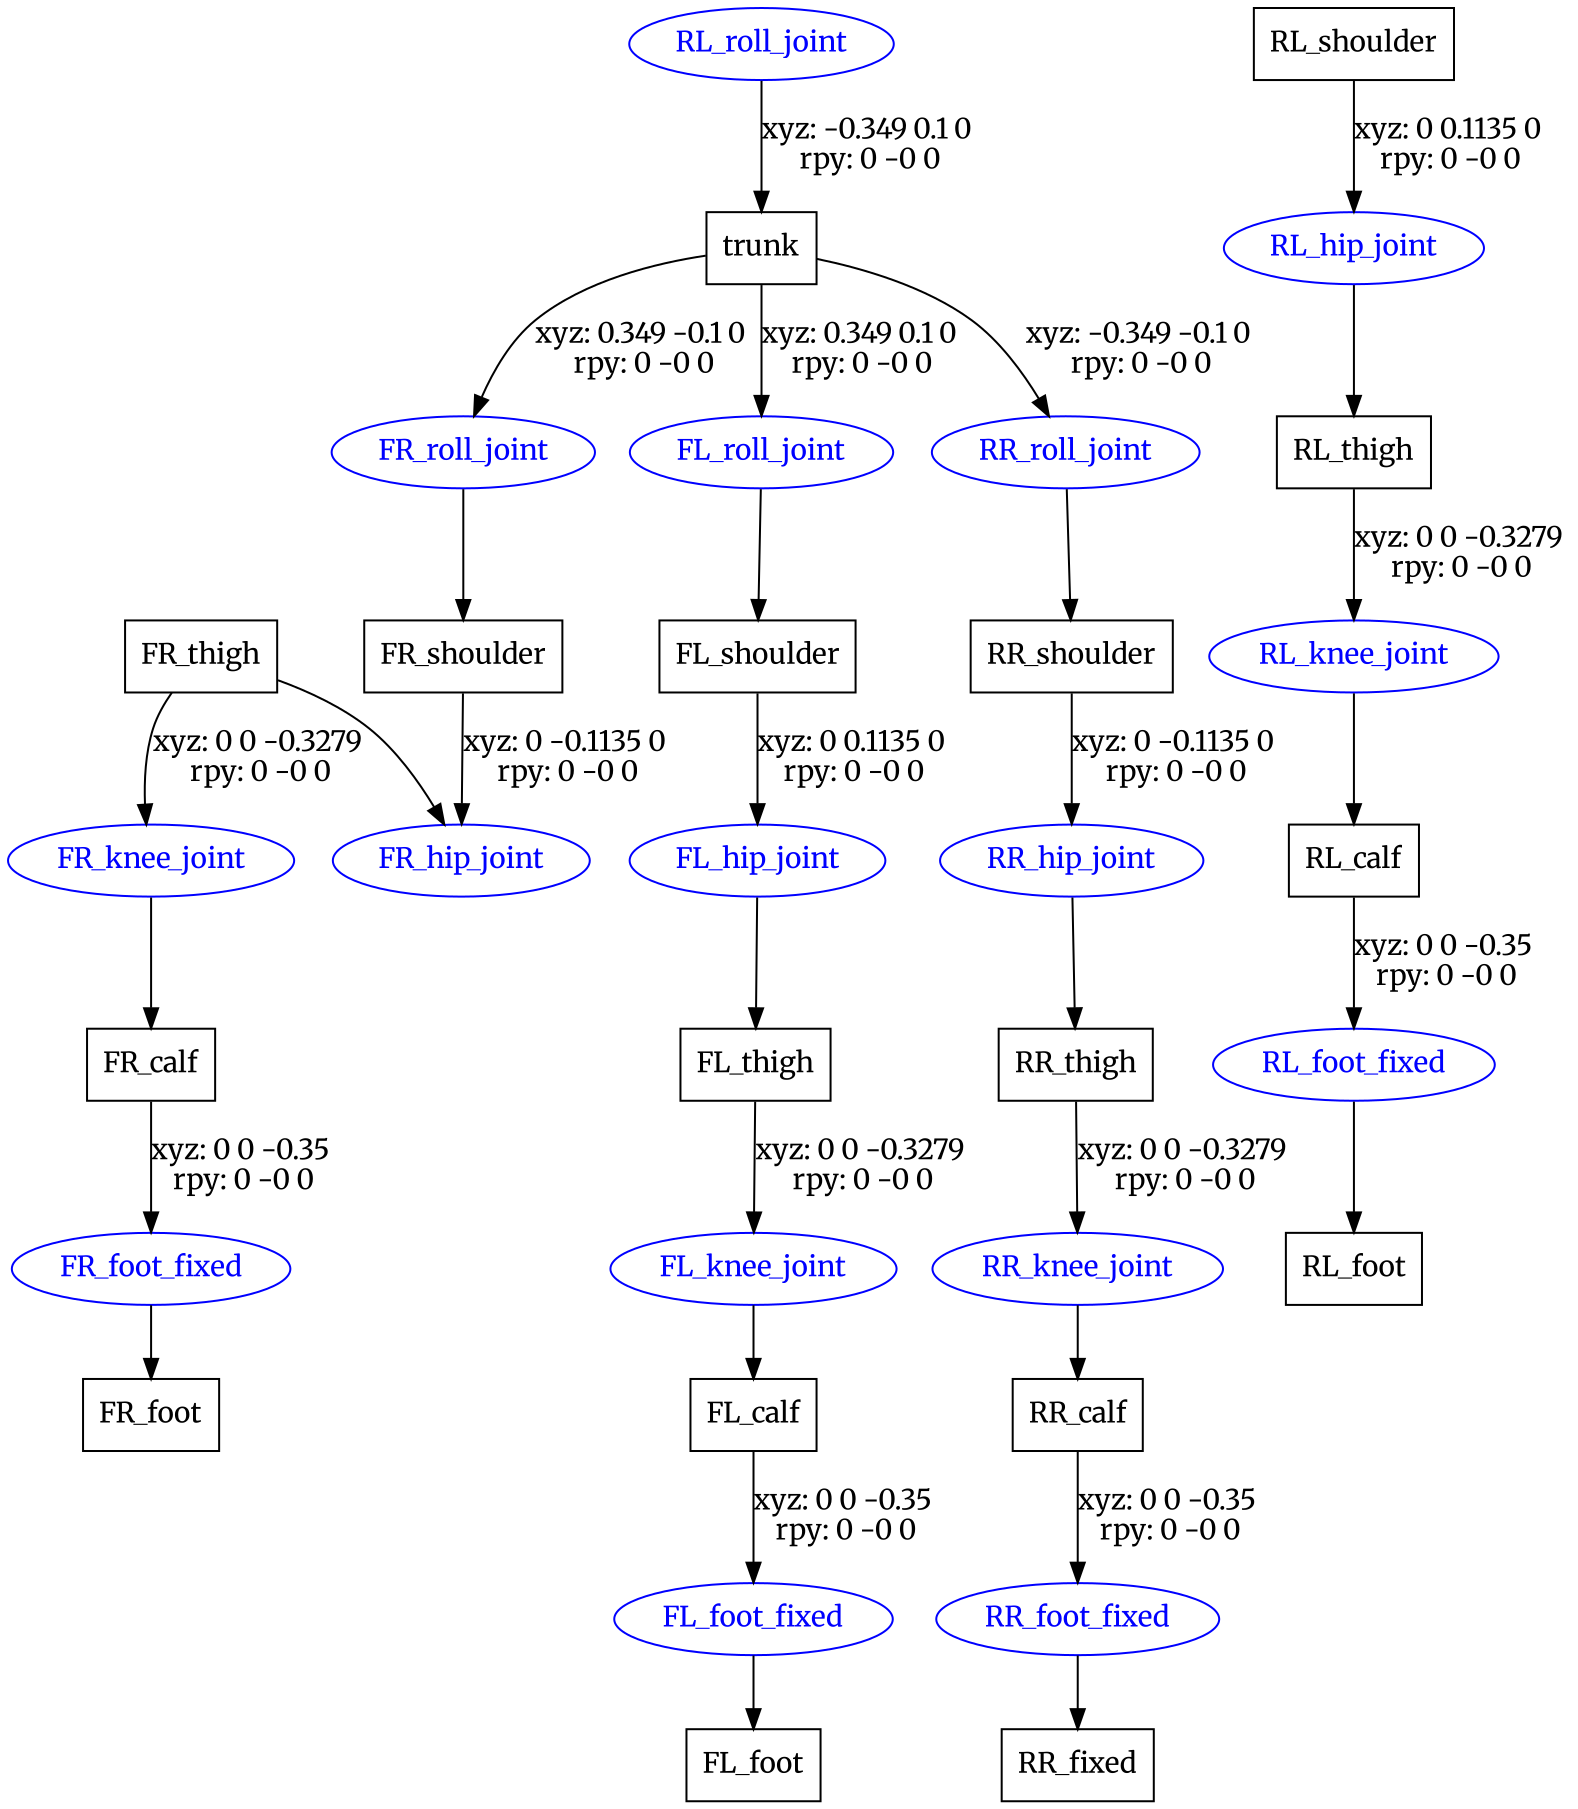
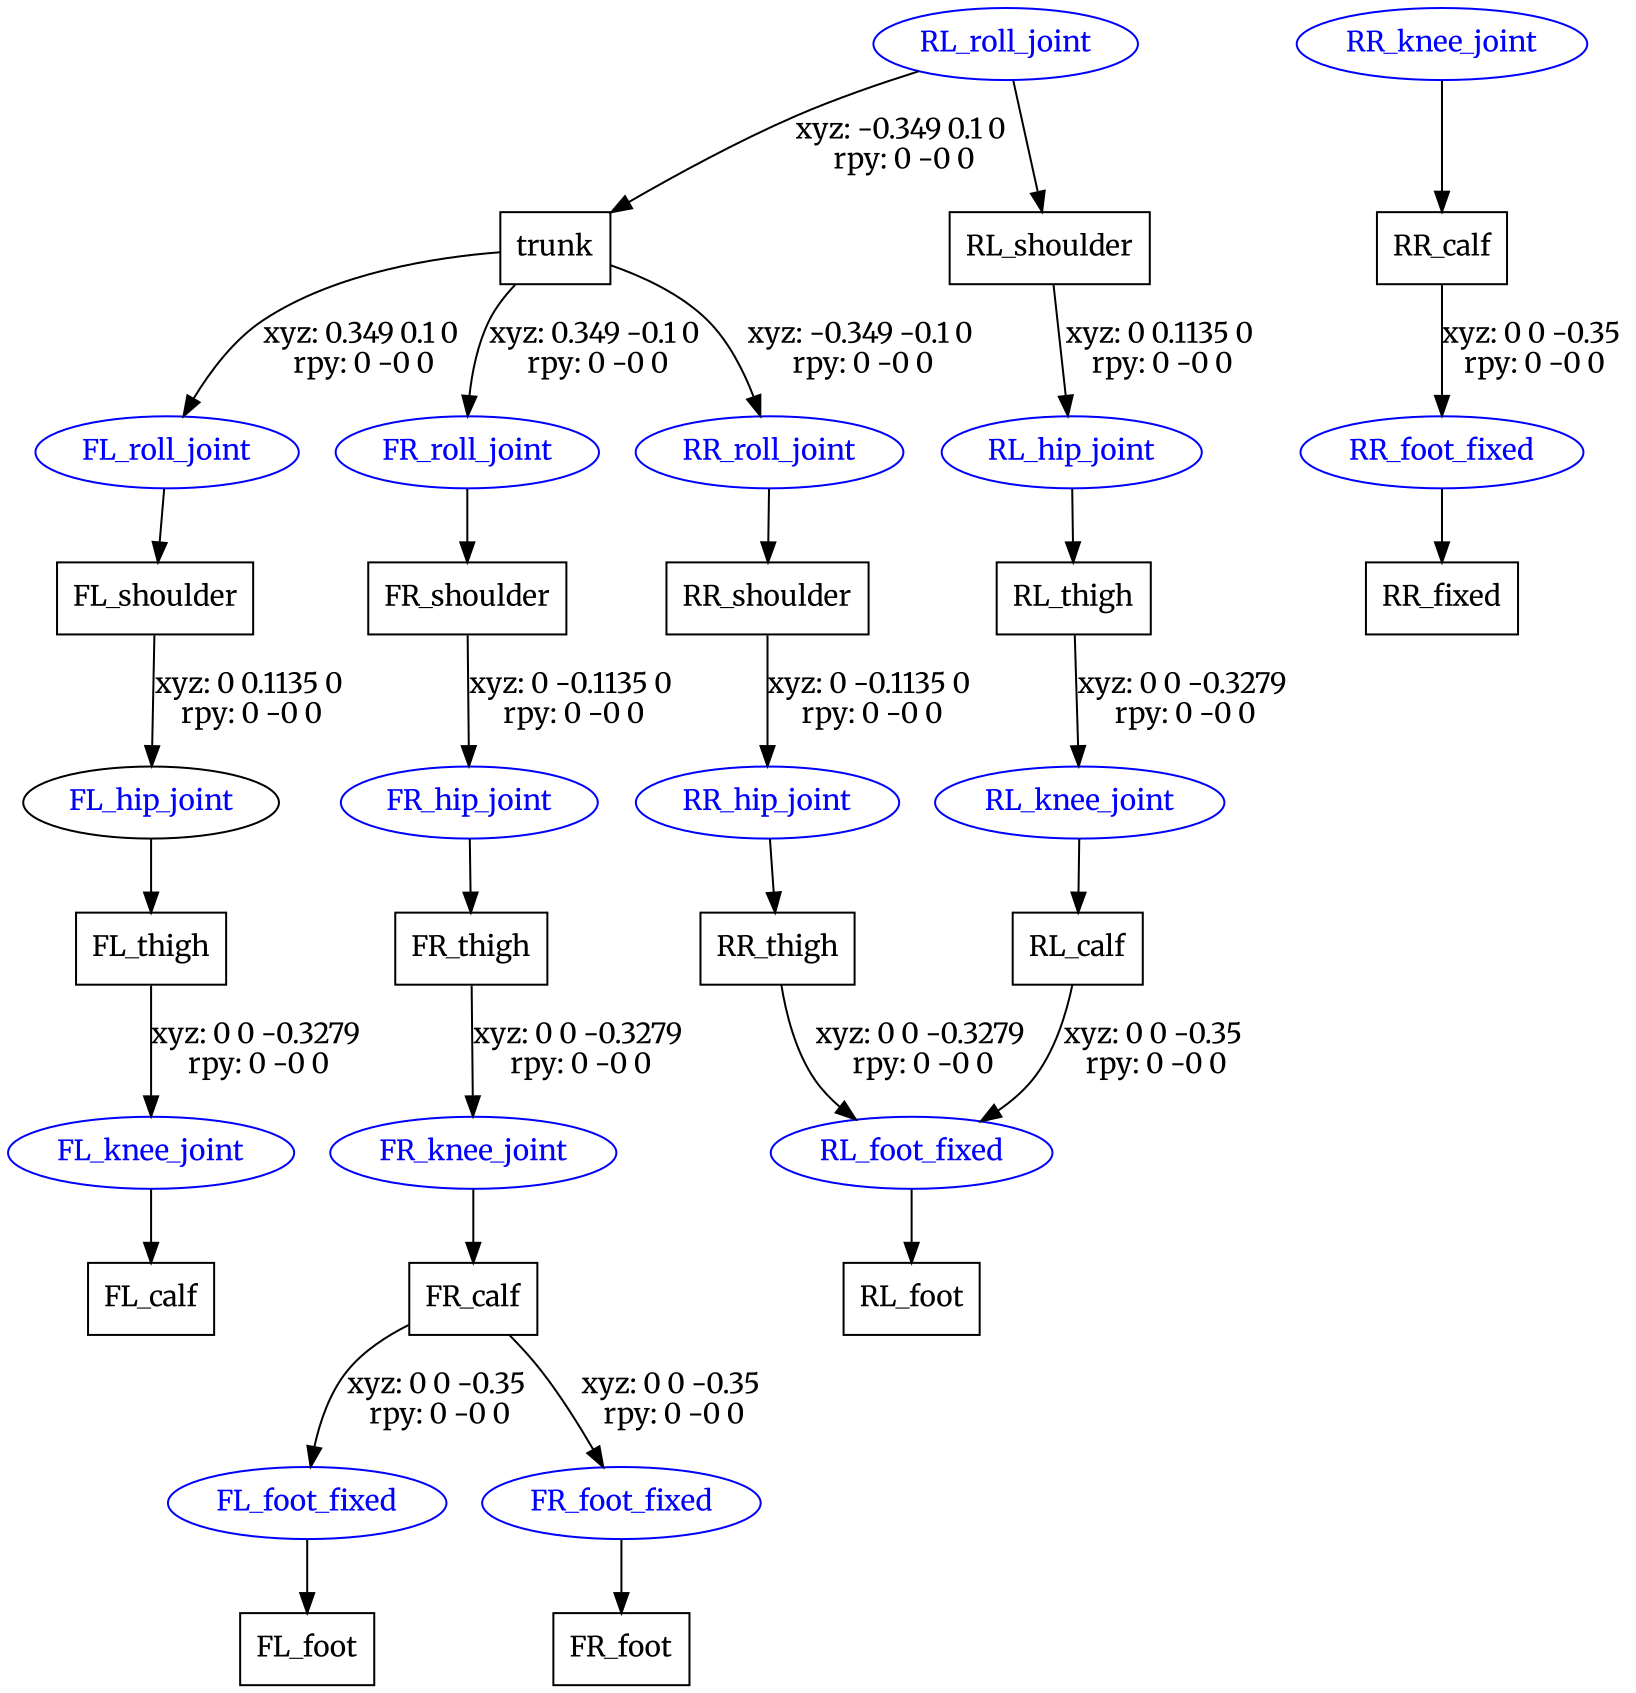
none -> (1025, 136)
(369, 728) -> (470, 866)
(758, 861) -> (151, 803)
(1077, 1157) -> (800, 1051)
(754, 1507) -> (345, 1373)
